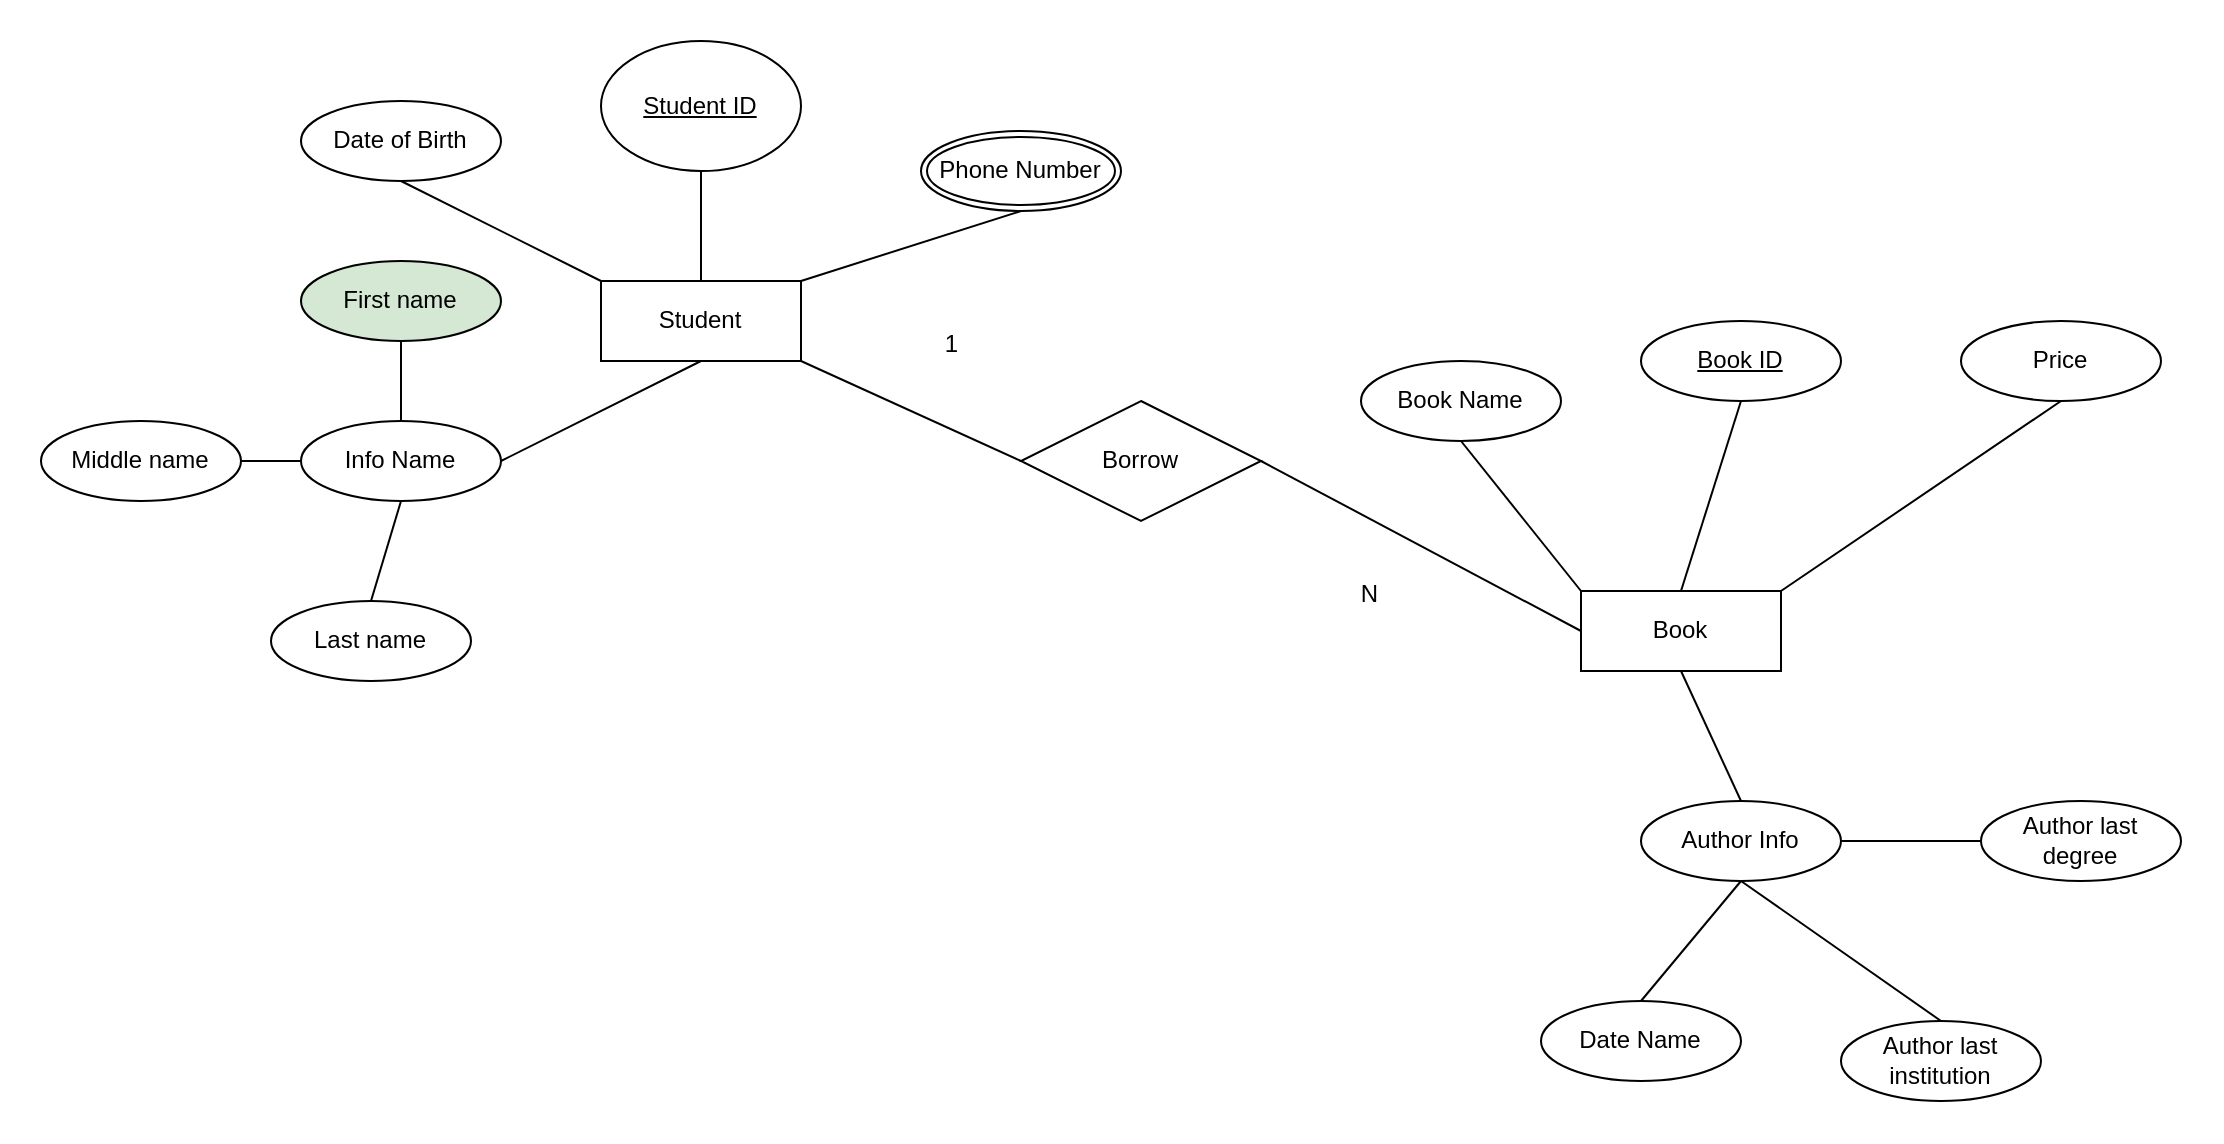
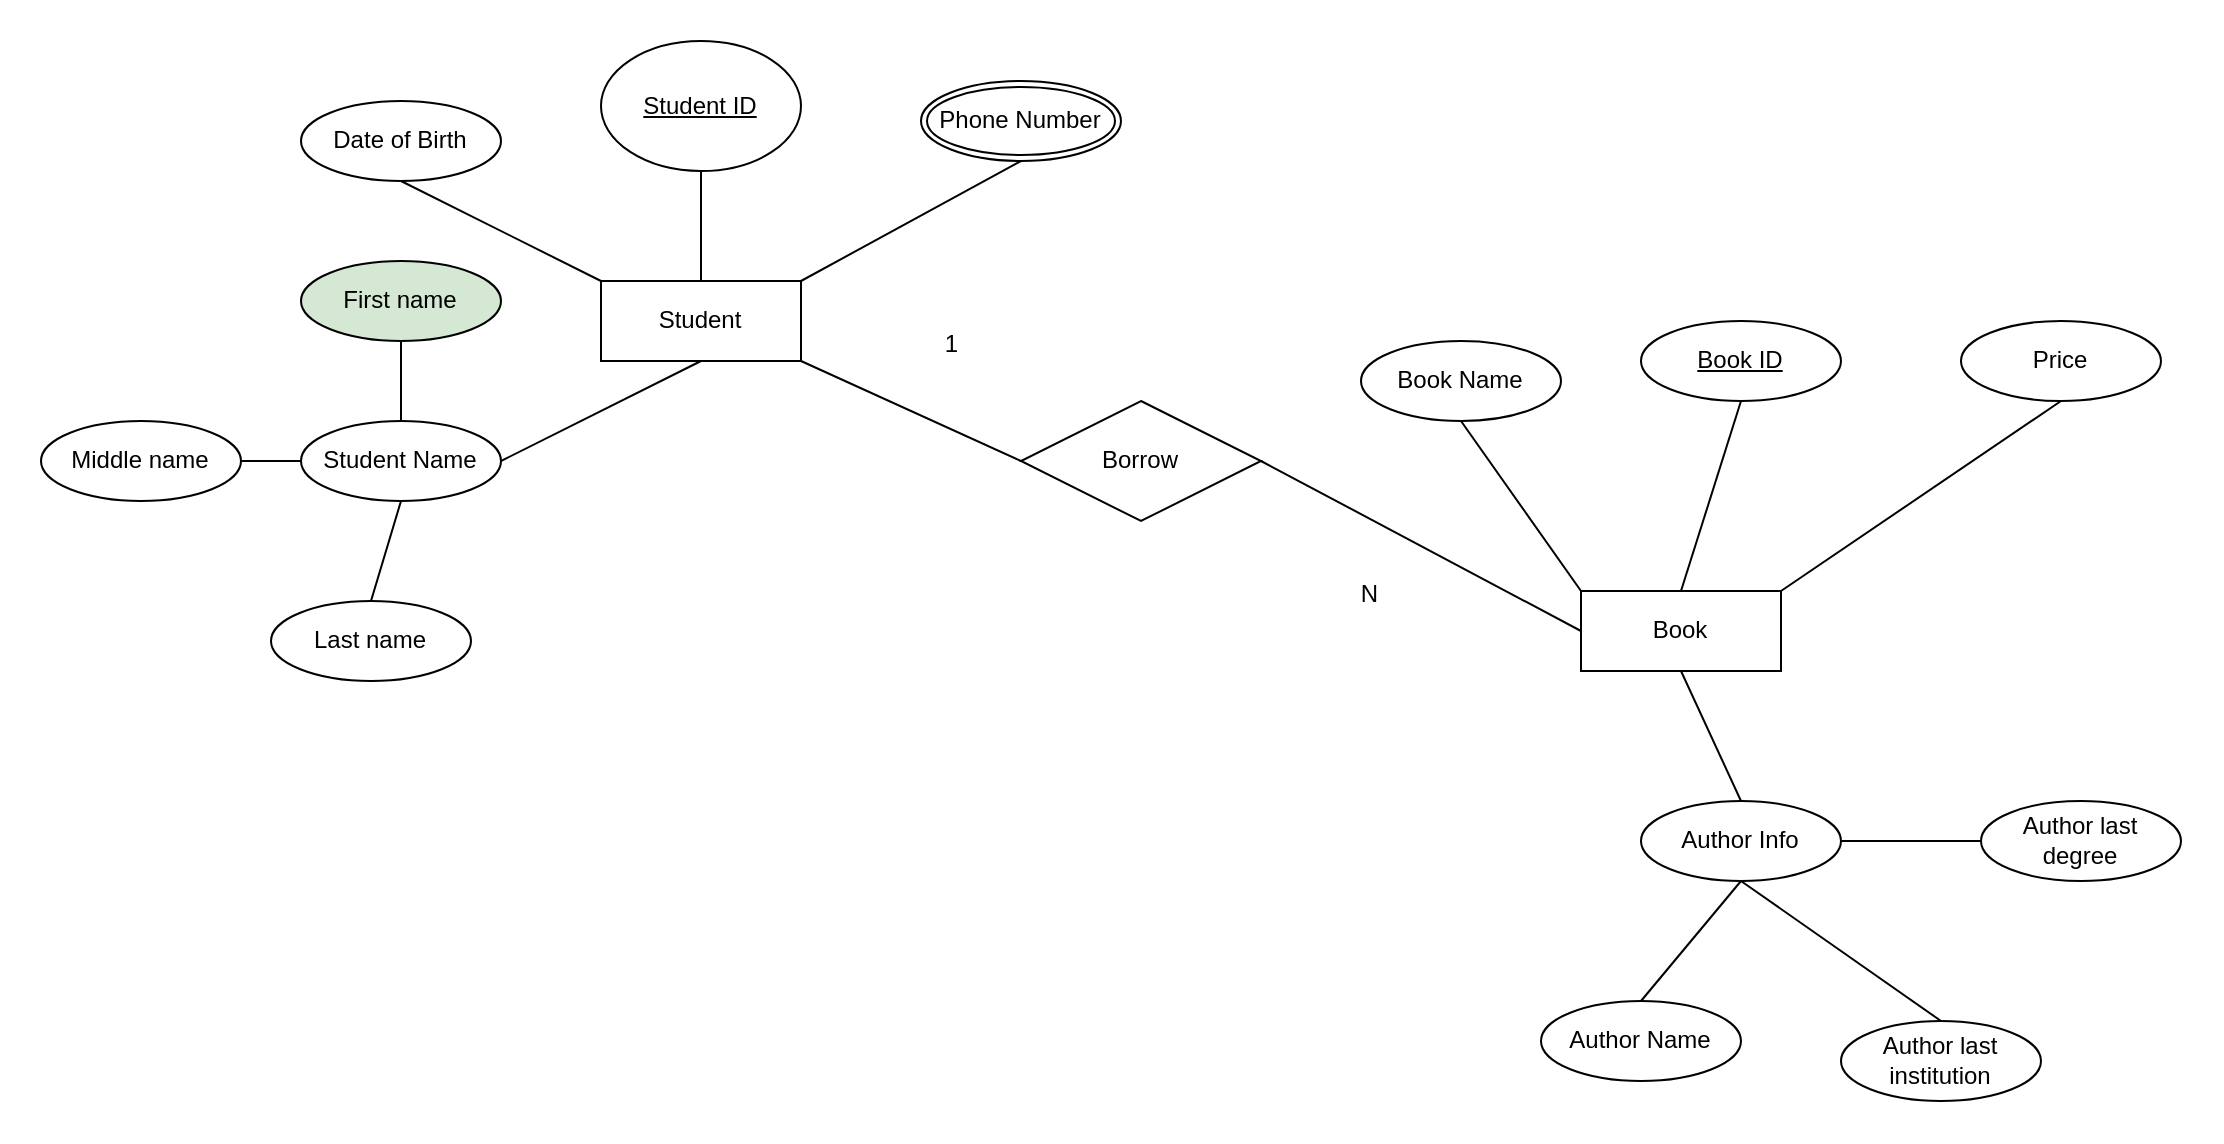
(1021, 171) -> (1021, 121)
(1461, 401) -> (1461, 381)
(401, 461) -> (401, 461)
(1641, 1041) -> (1641, 1041)
